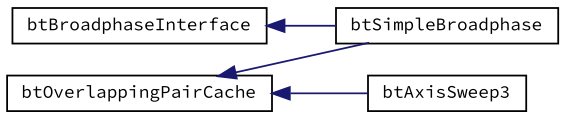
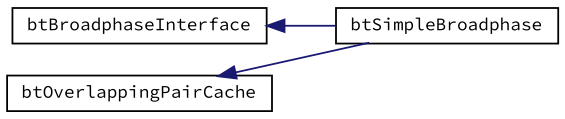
(447, 93) -> none
